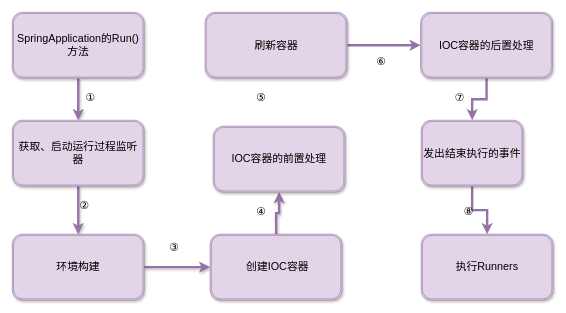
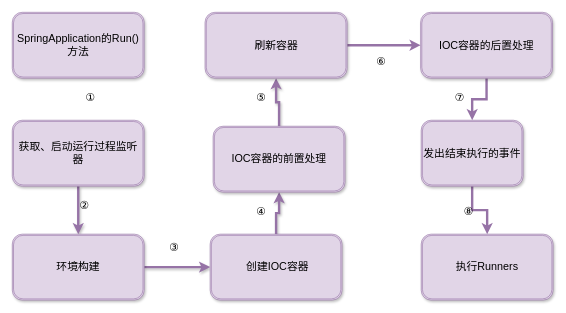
(78, 96) -> none
none -> (279, 105)
